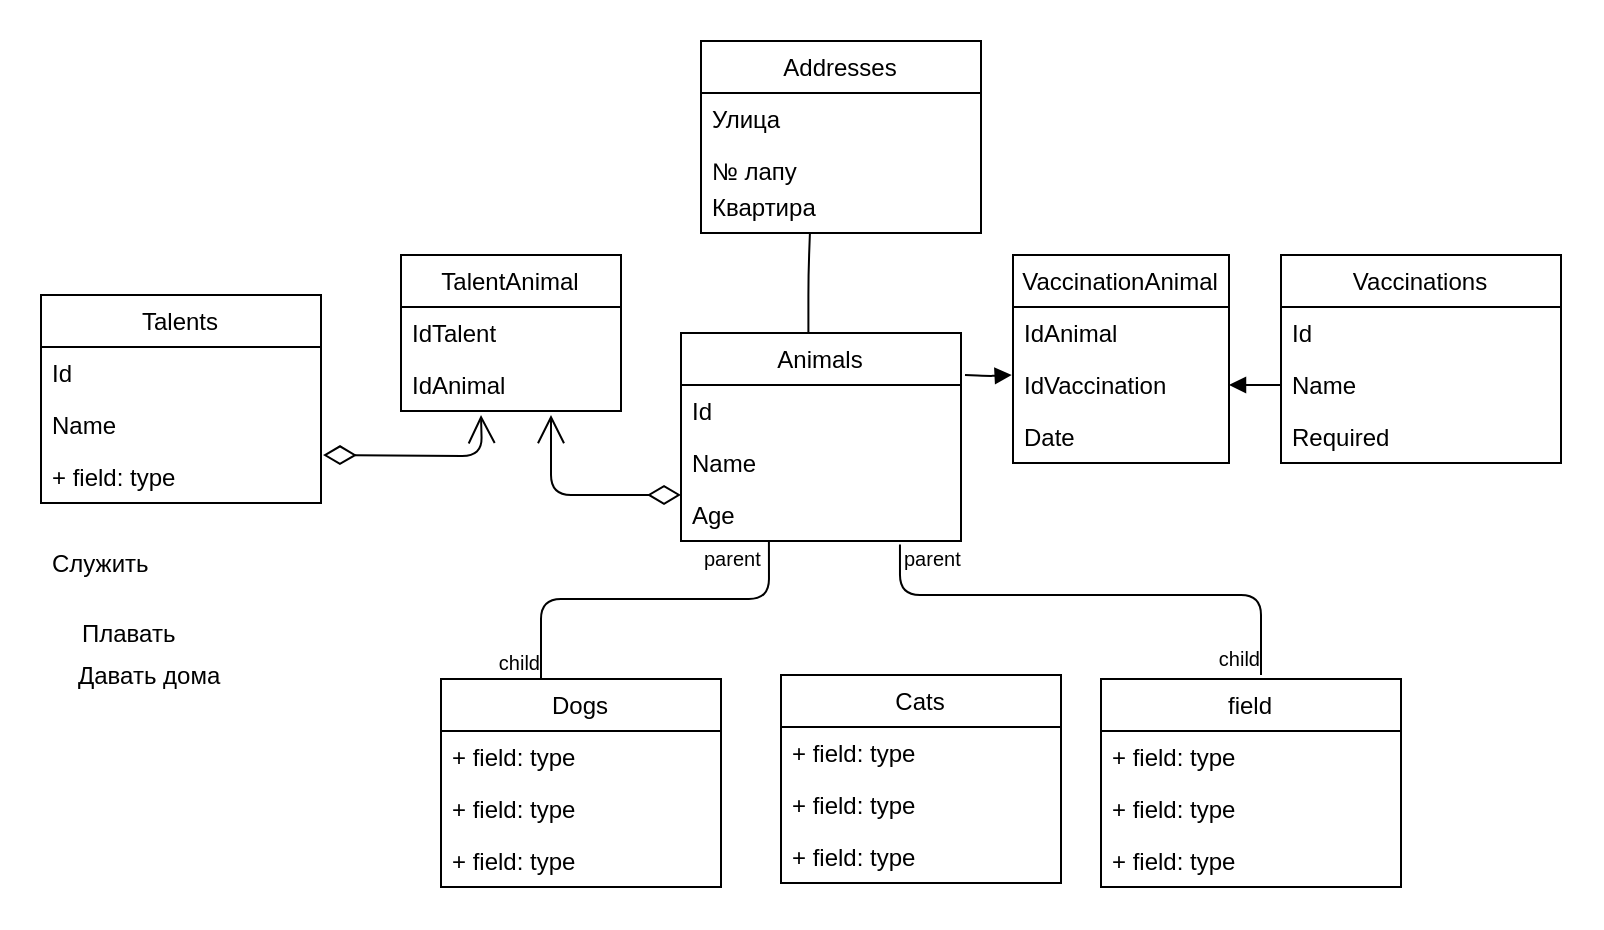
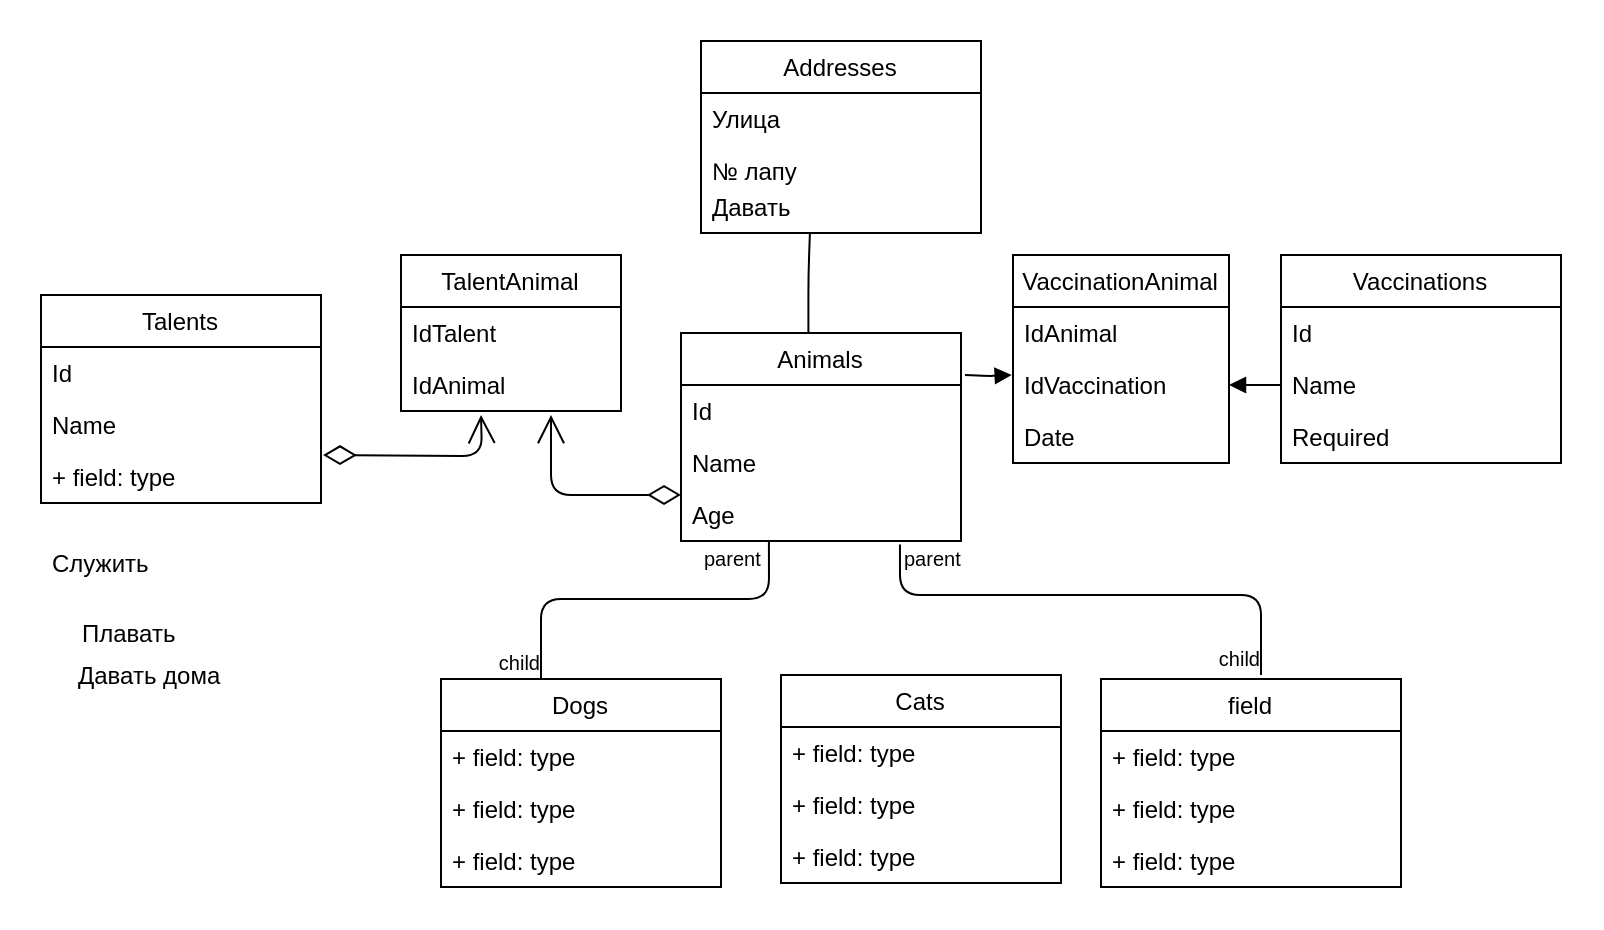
(766, 208) -> (752, 208)
